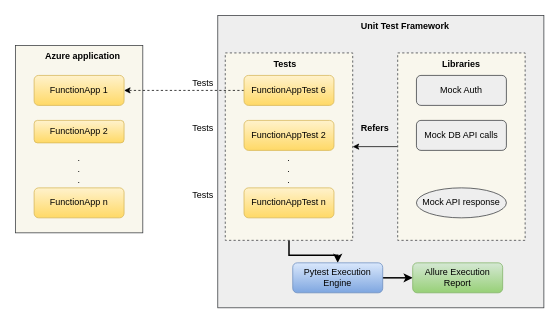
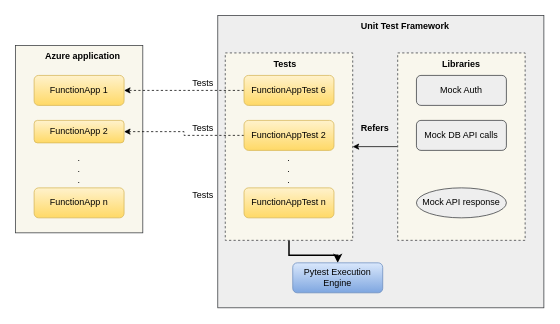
none -> (185, 135)
(394, 278) -> none
(458, 278) -> none
